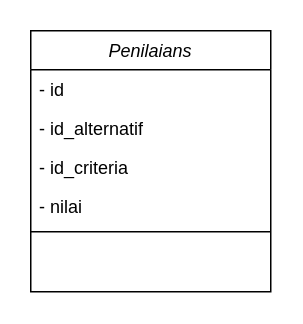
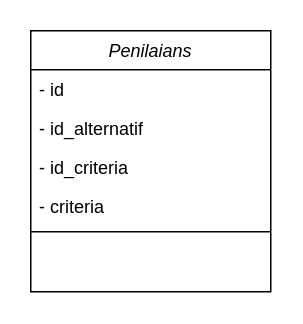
(65, 207) -> (82, 207)
